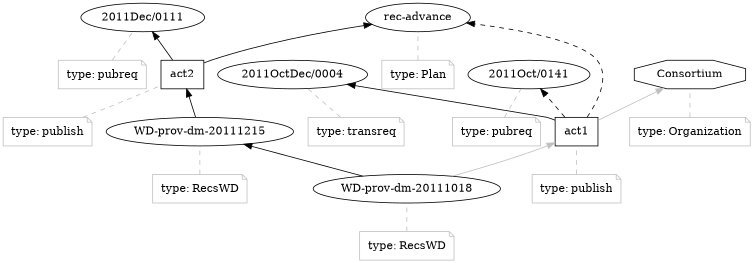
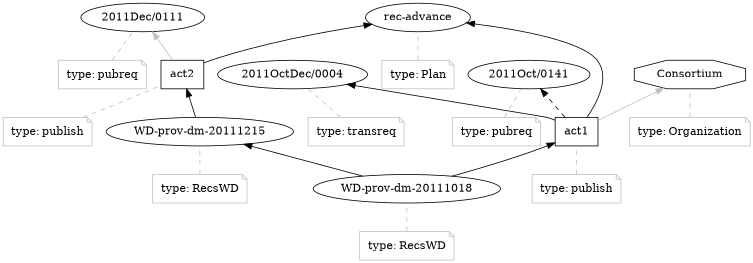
(568, 43) -> (568, 43)
(165, 49) -> (165, 49)
(500, 162) -> (500, 162)
